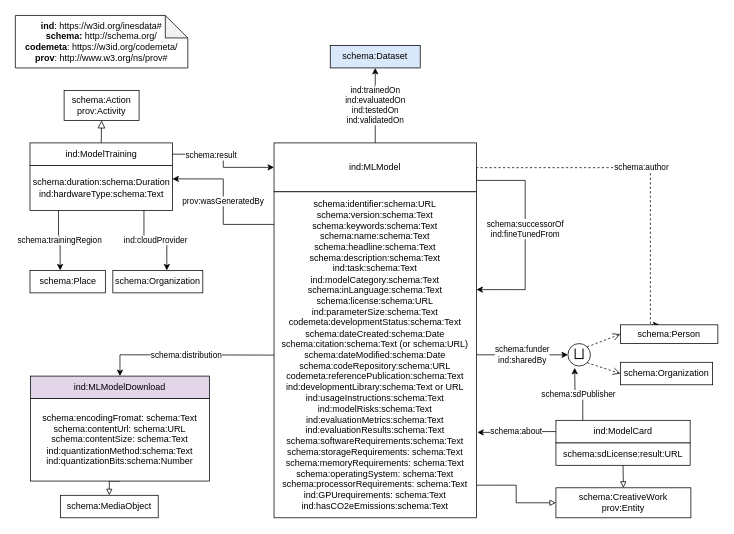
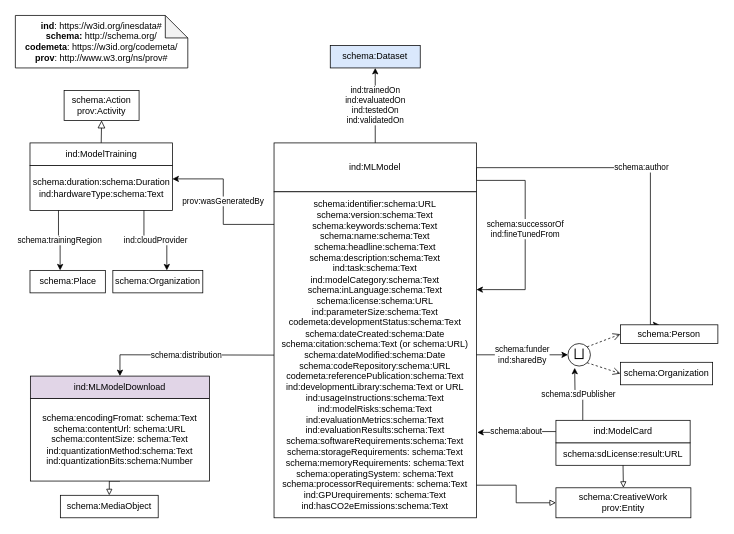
(223, 163) -> none
(651, 248) -> (651, 248)
